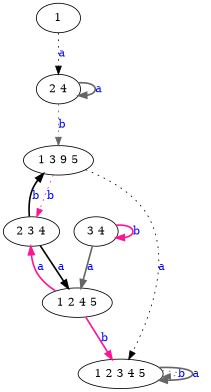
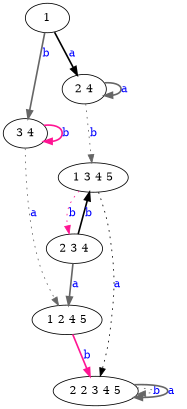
(58, 49) -> (64, 50)
none -> (37, 72)
(58, 160) -> (93, 178)
(52, 263) -> (71, 280)
(88, 263) -> (31, 225)
(39, 276) -> none
(121, 374) -> (96, 391)
